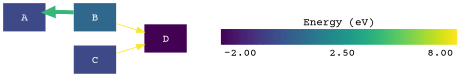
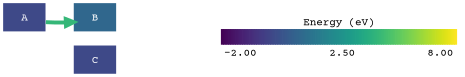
(64, 12) -> (56, 23)
(166, 38) -> none
